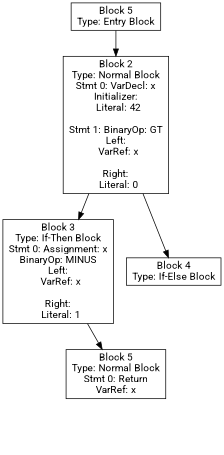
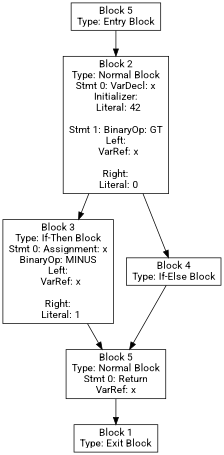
none -> (150, 314)
none -> (116, 438)
